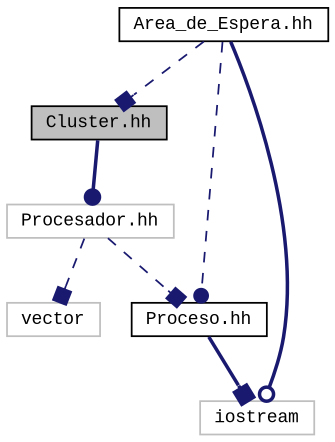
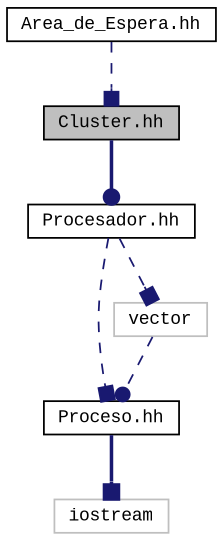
(212, 165) -> (139, 362)
(281, 212) -> none
(90, 221) -> (111, 221)
